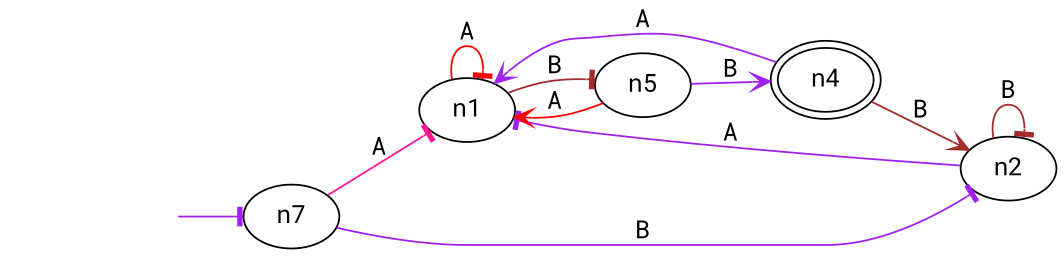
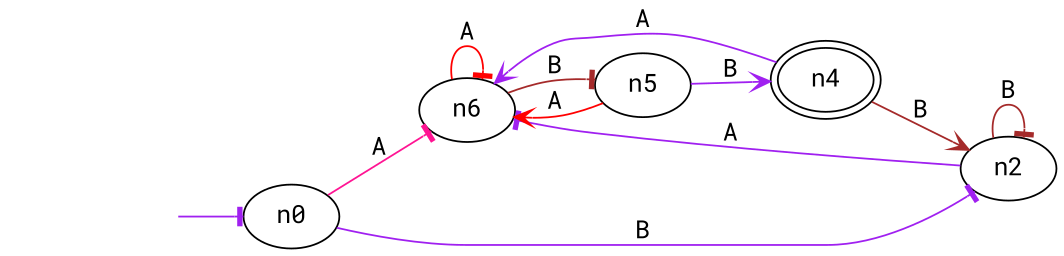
(467, 110) -> (467, 110)
(291, 217) -> (291, 217)
